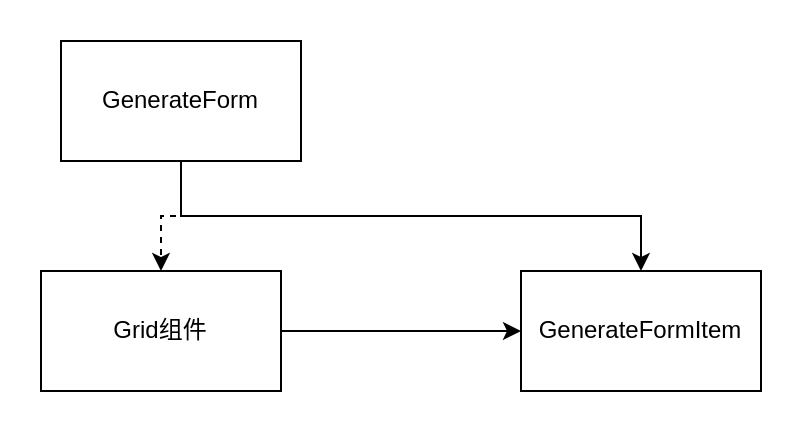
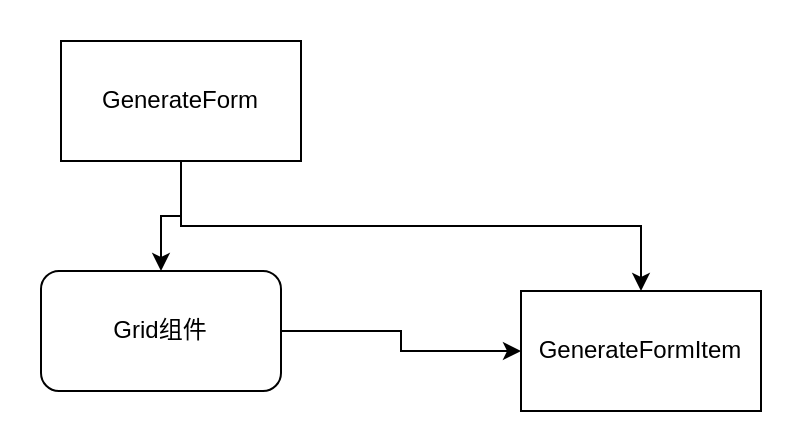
(161, 229) -> (161, 229)
(161, 331) -> (161, 331)
(641, 331) -> (641, 351)
